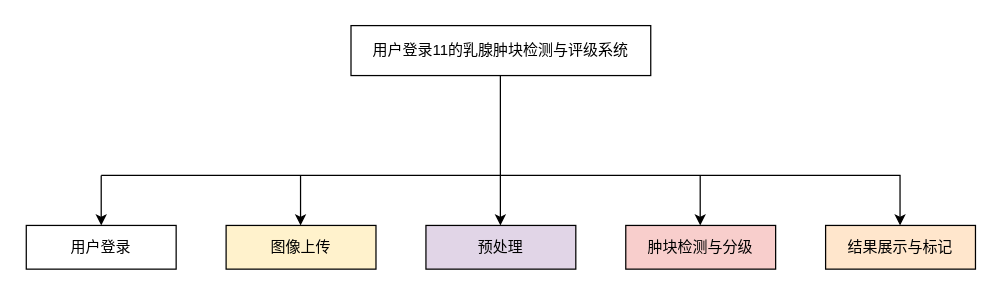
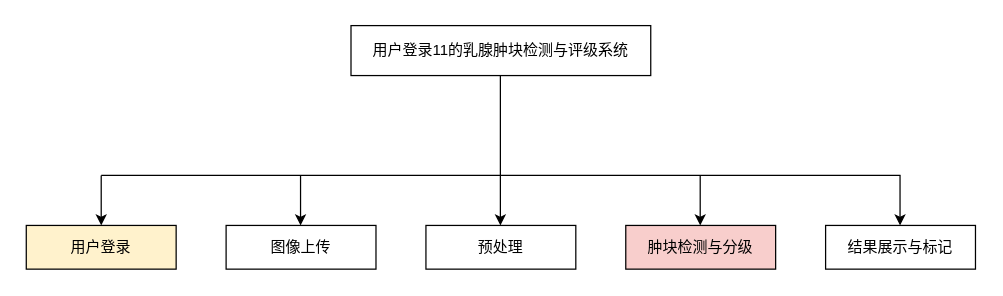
(101, 248) -> (101, 248)
(301, 248) -> (301, 248)
(501, 248) -> (501, 248)
(901, 248) -> (901, 248)
